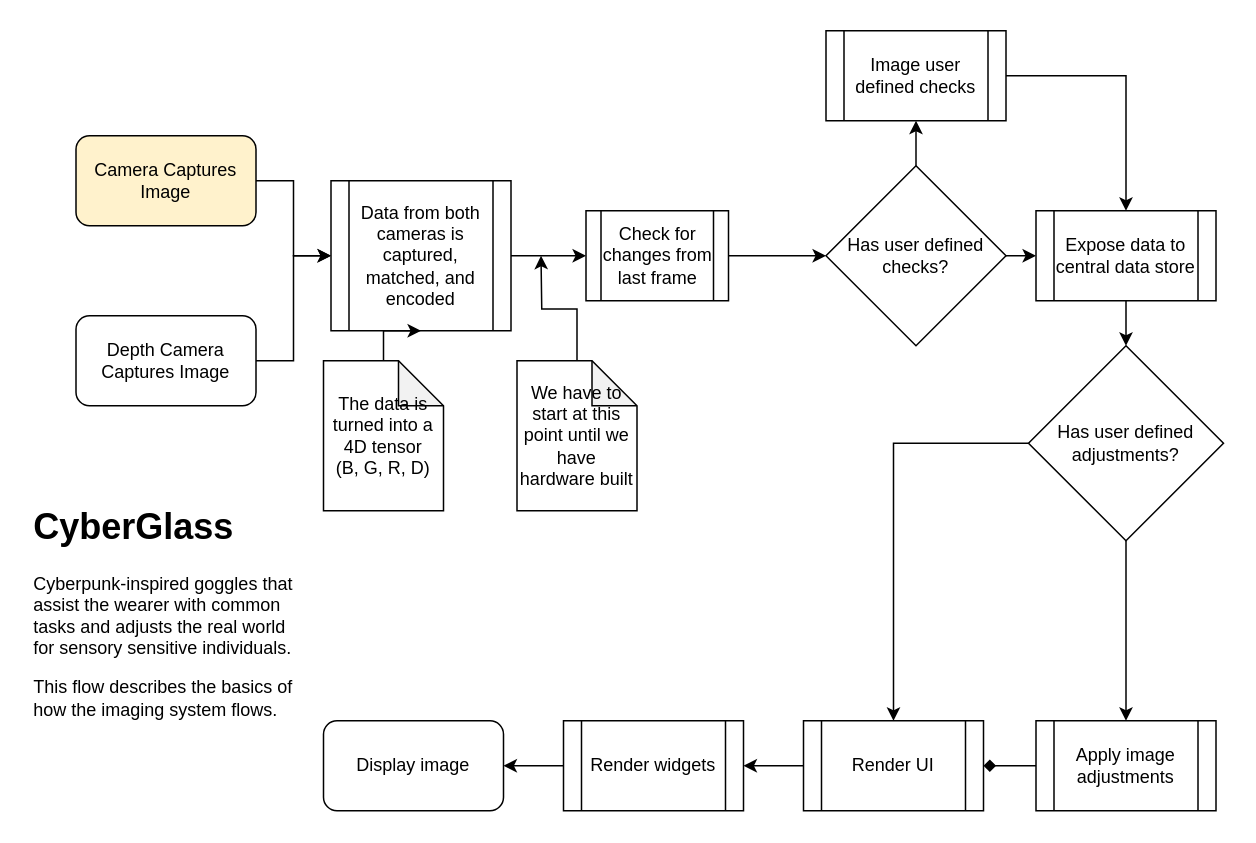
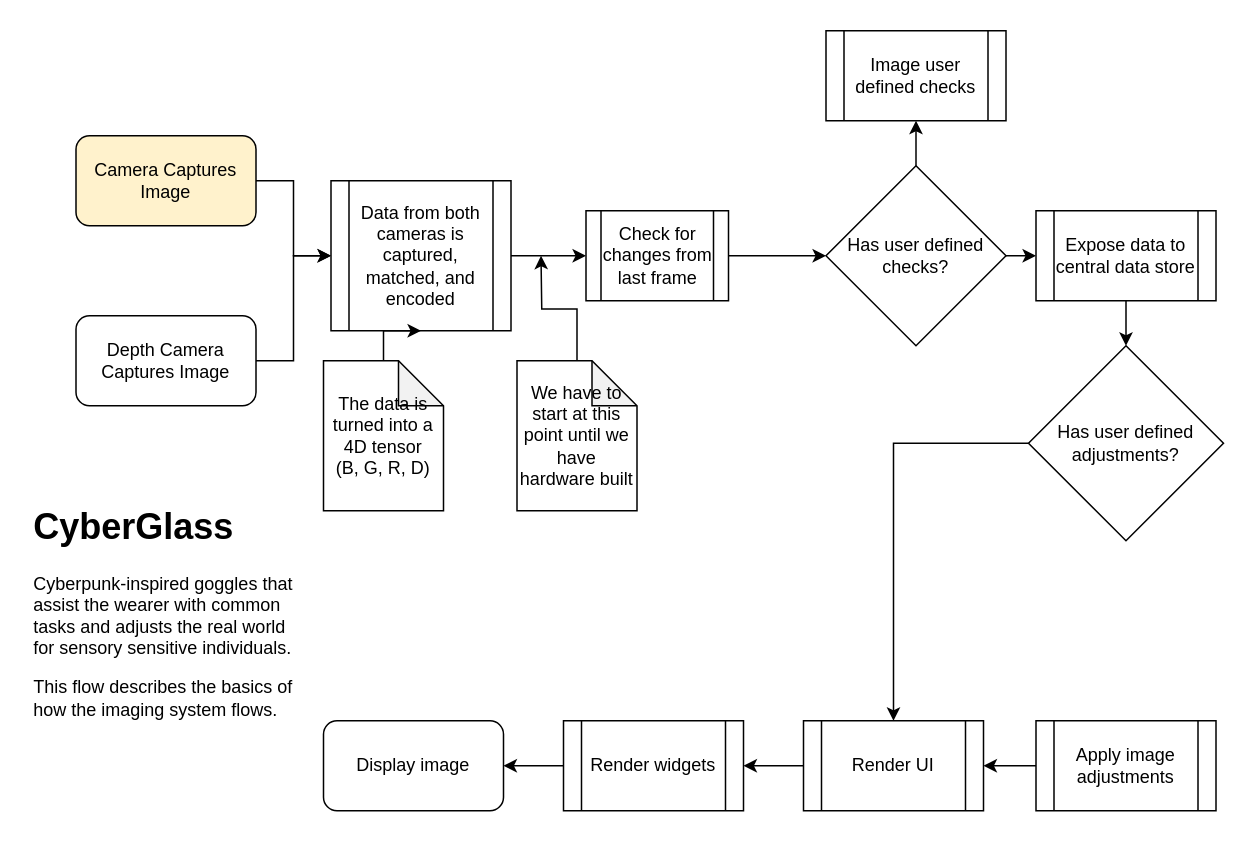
(1126, 78) -> none
(1126, 626) -> none
(996, 766) -> (995, 766)
